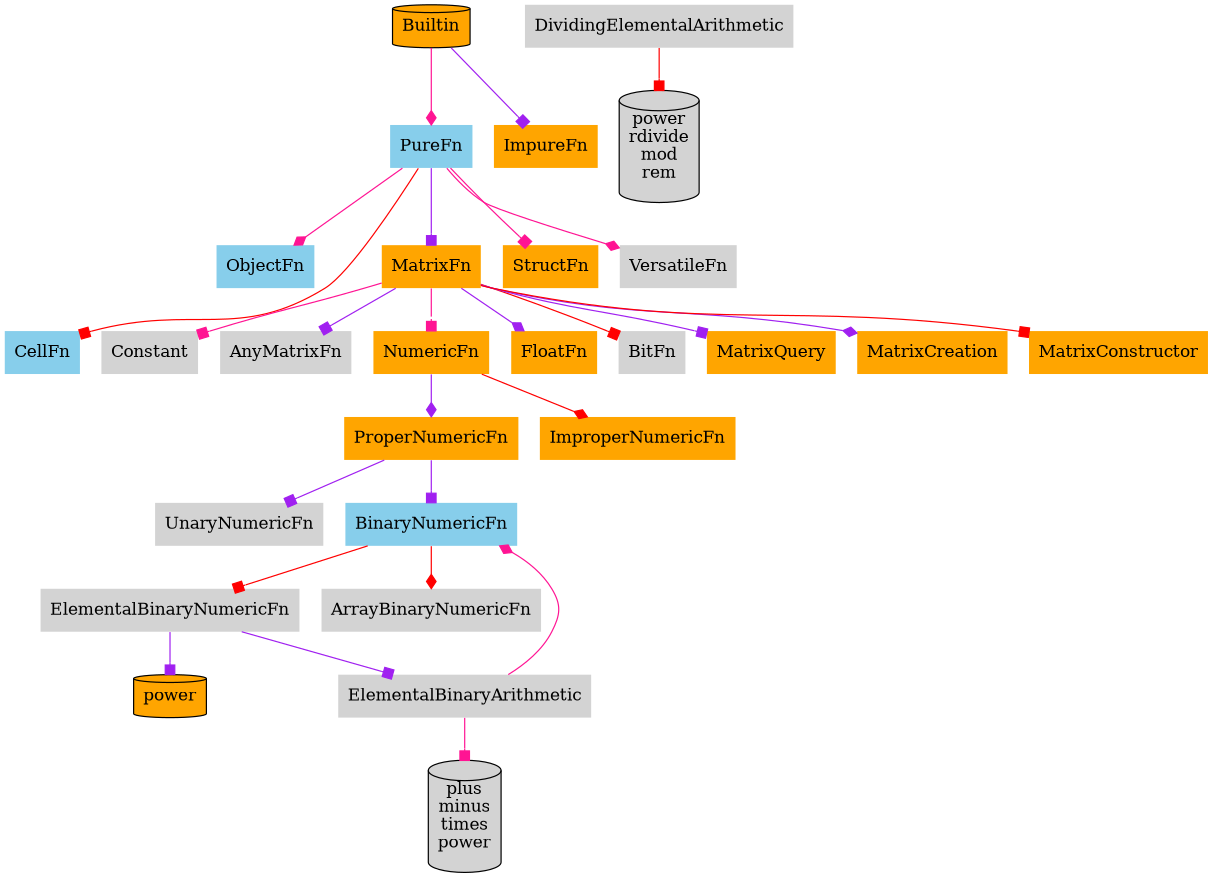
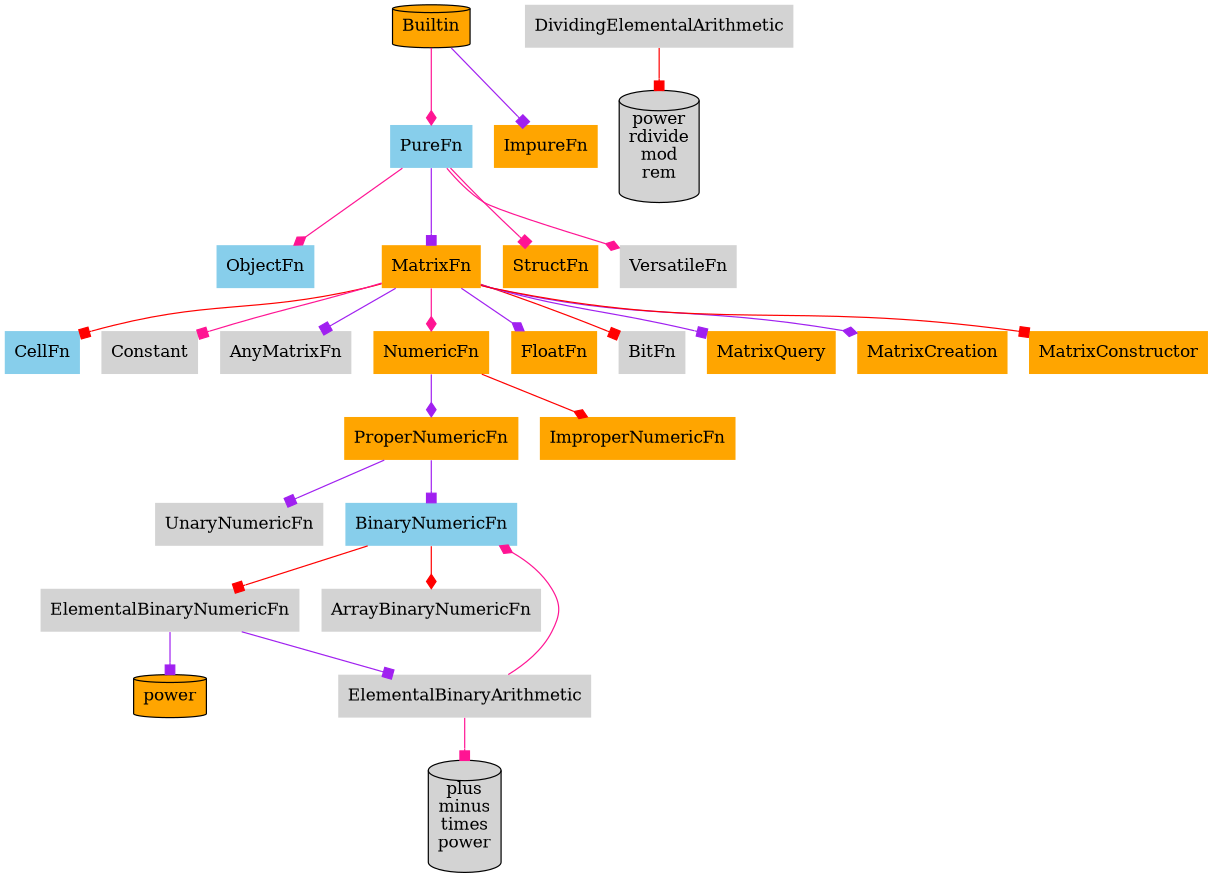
(312, 295) -> (237, 307)
(431, 303) -> (431, 303)
